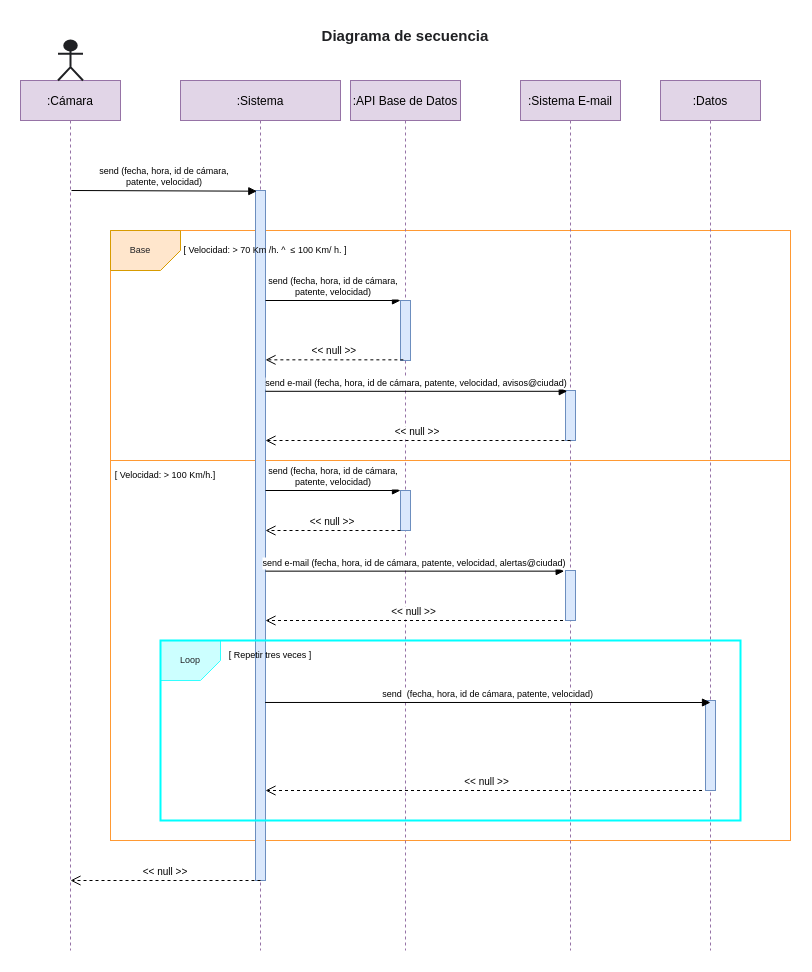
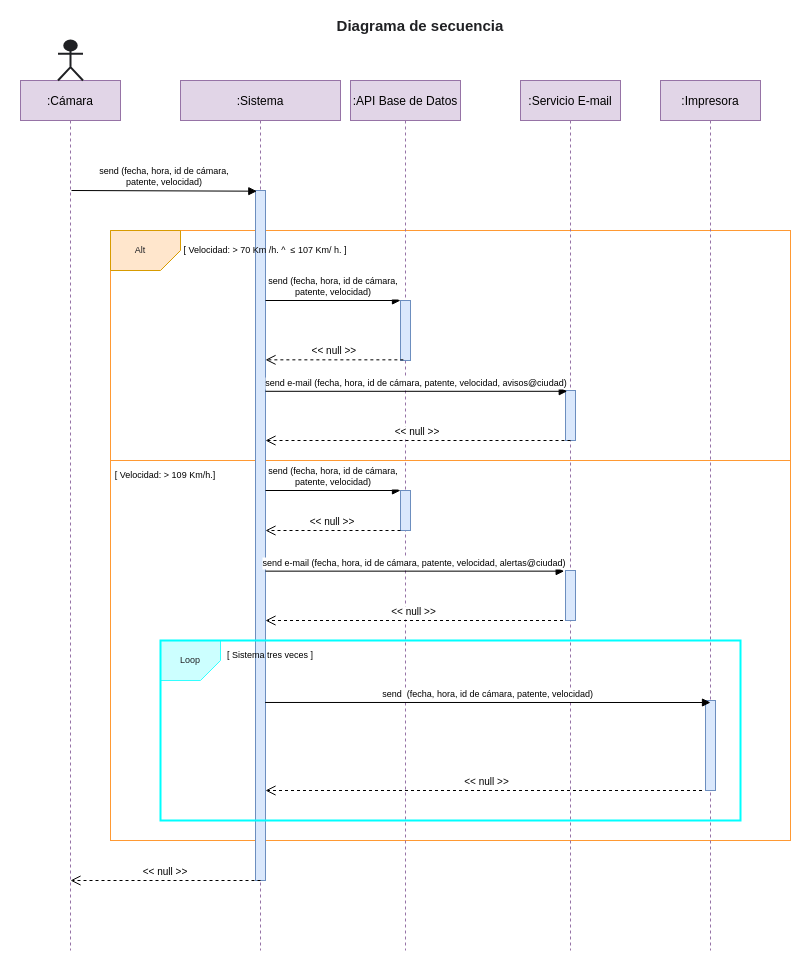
(406, 36) -> (421, 26)
(570, 101) -> (570, 101)
(710, 101) -> (710, 101)
(141, 251) -> (141, 251)
(266, 251) -> (266, 251)
(166, 476) -> (166, 476)
(271, 656) -> (271, 656)
